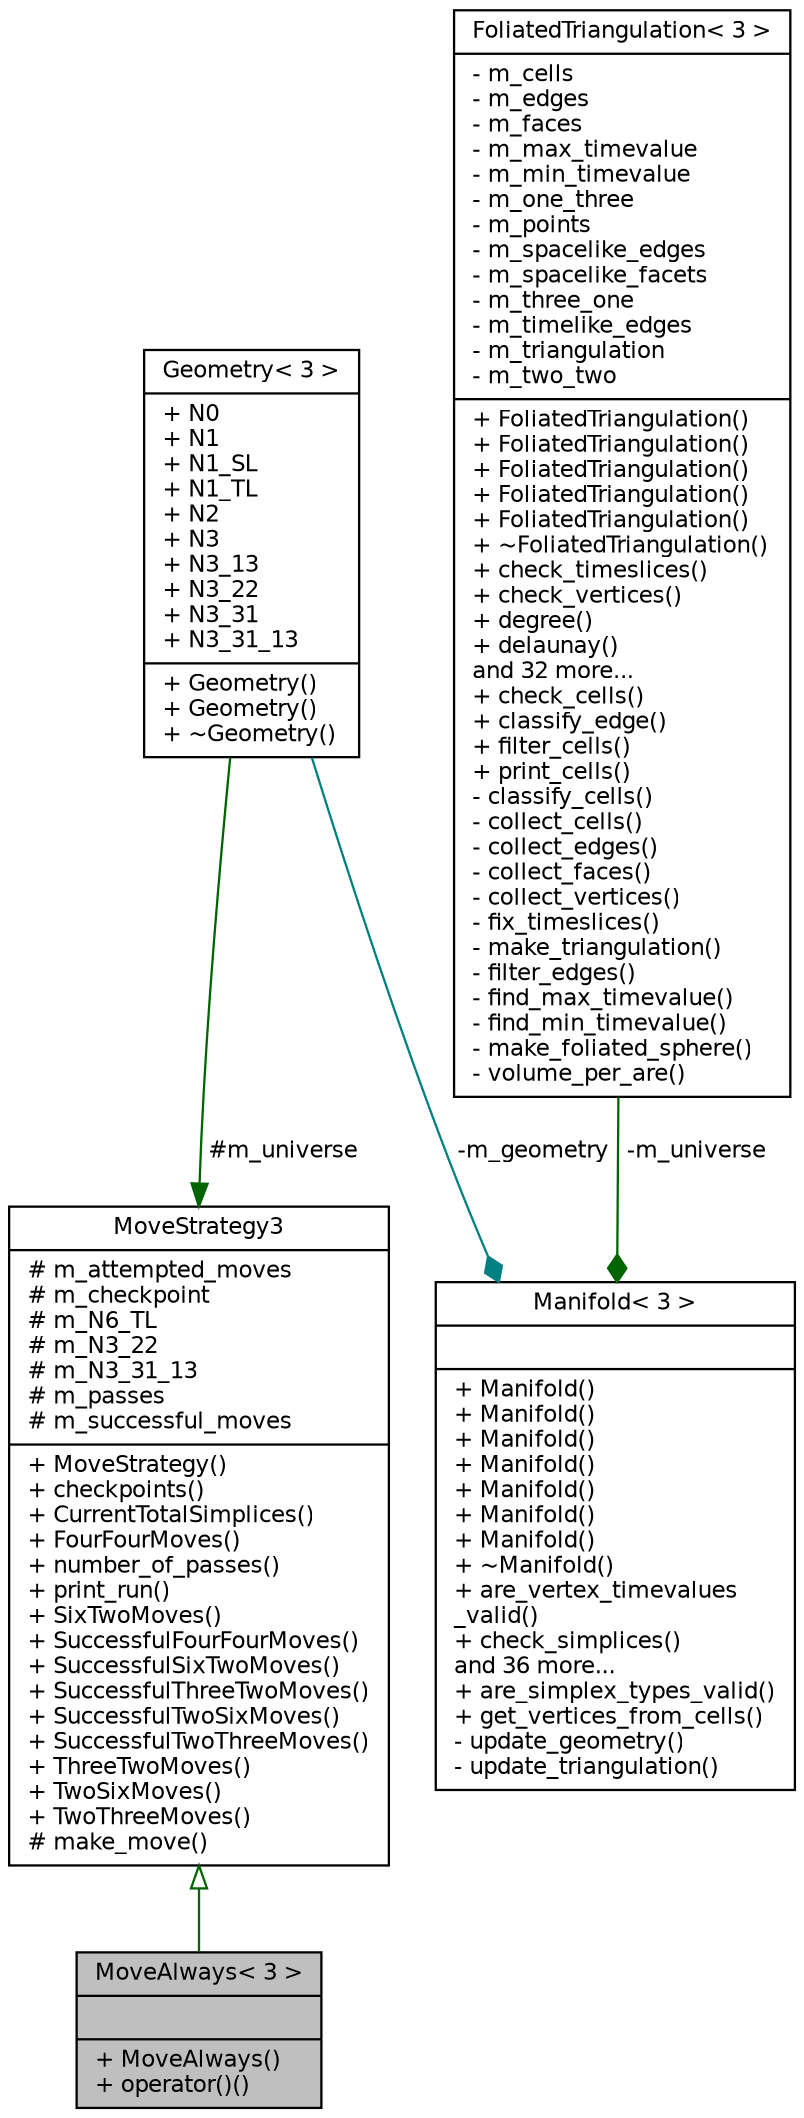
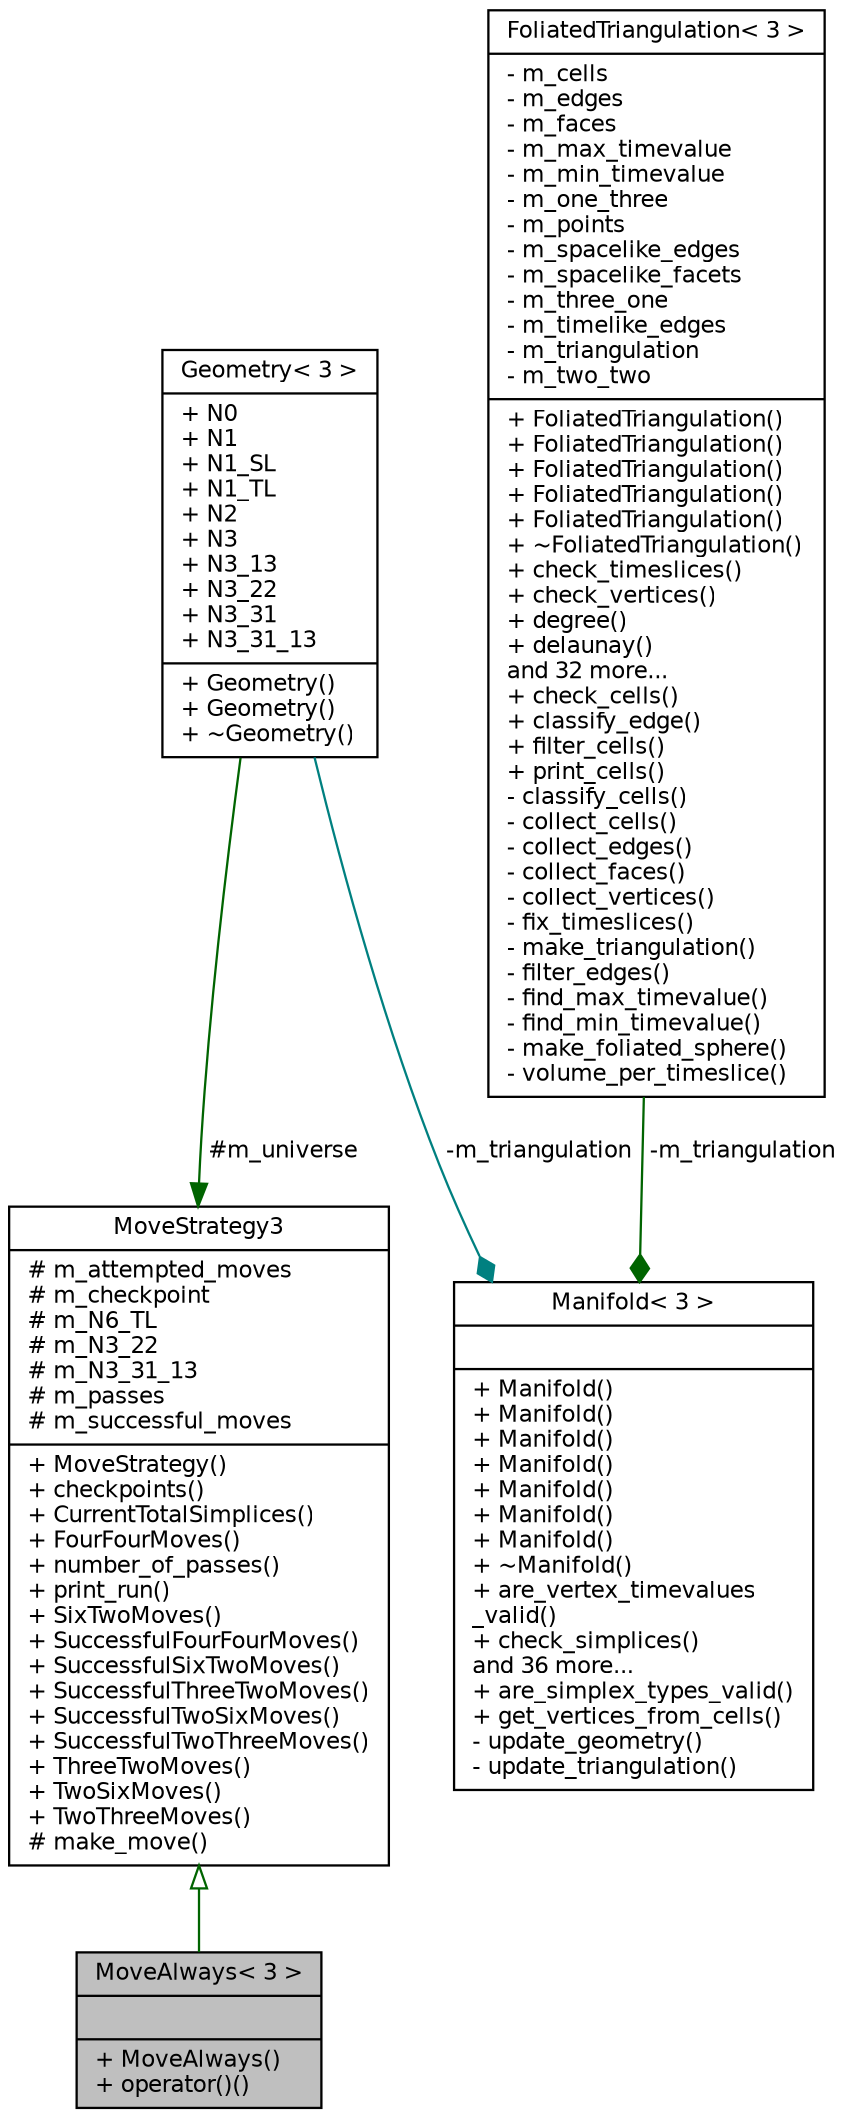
(580, 1074) -> (647, 1074)
(531, 1152) -> (536, 1152)
(693, 1152) -> (740, 1152)
